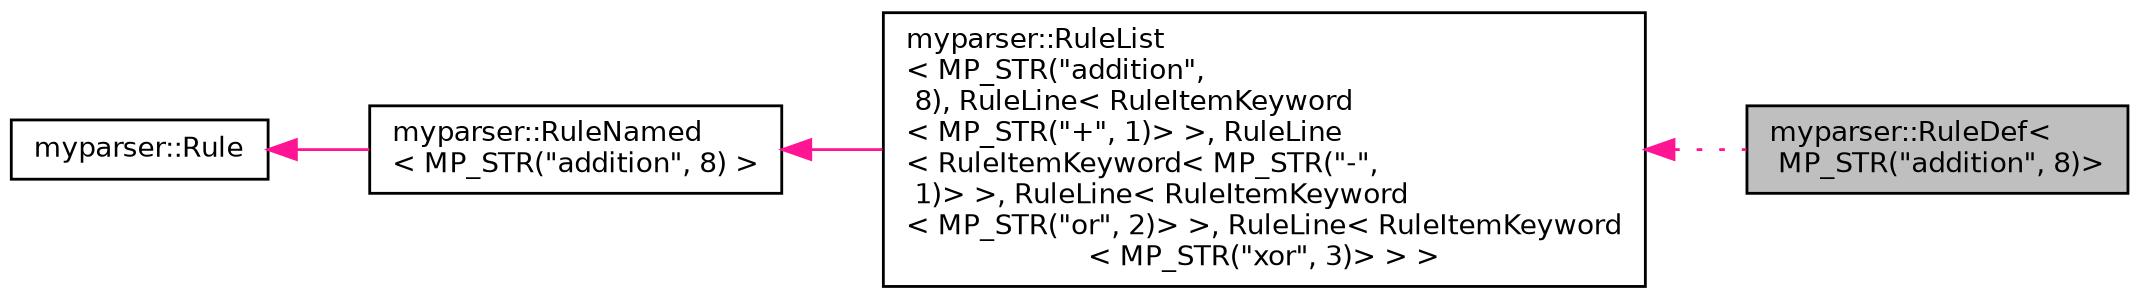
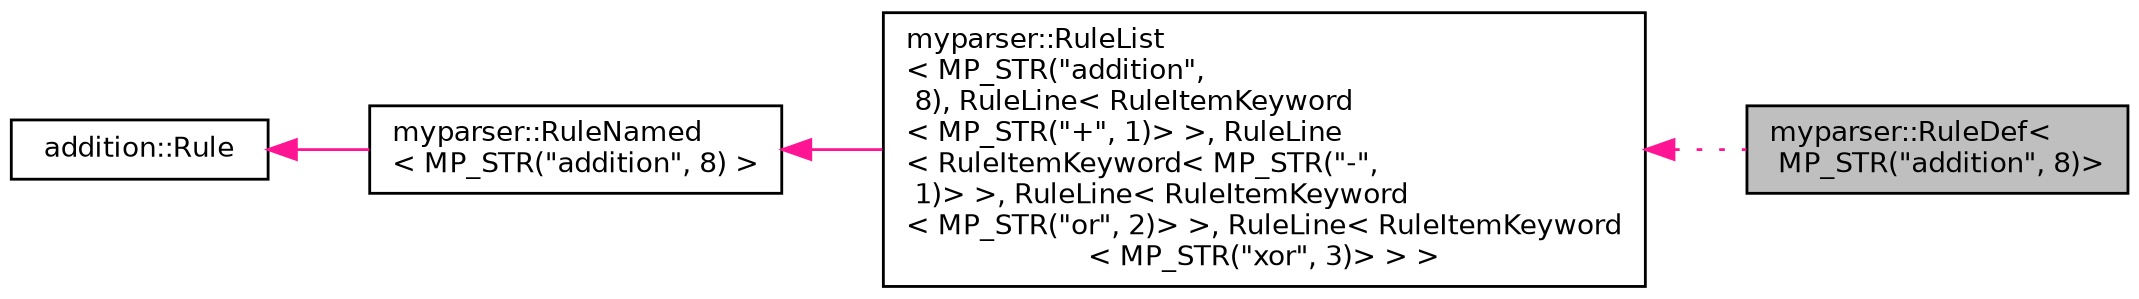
(140, 150) -> (140, 150)
